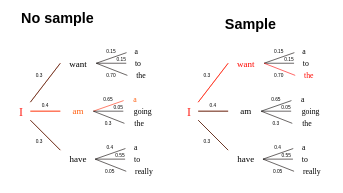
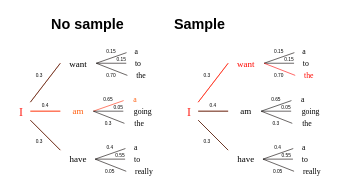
(60, 18) -> (90, 24)
(264, 24) -> (213, 24)
